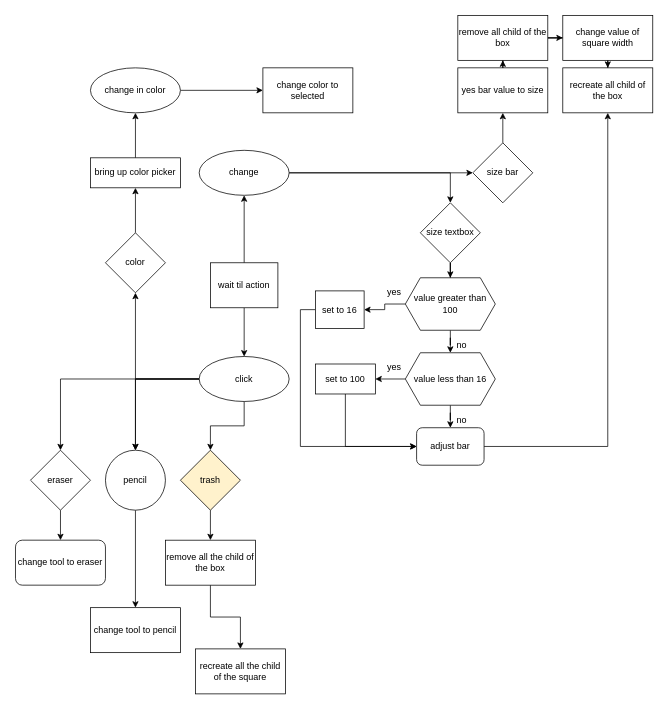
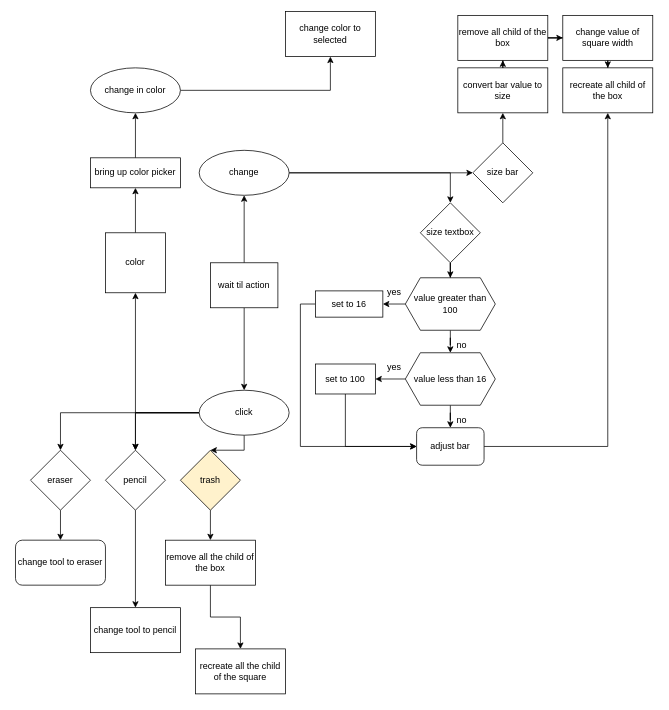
(308, 90) -> (330, 34)
(503, 90) -> (503, 90)
(135, 263) -> (135, 263)
(340, 310) -> (349, 304)
(244, 379) -> (244, 413)
(135, 480) -> (135, 480)
